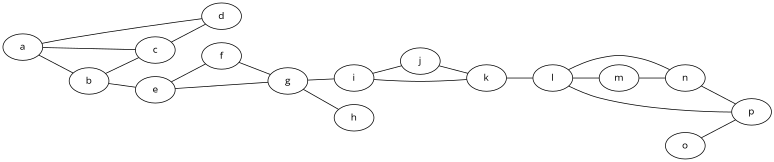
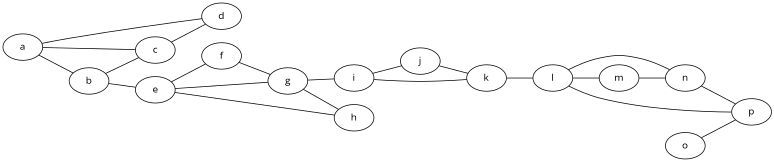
none -> (255, 104)
